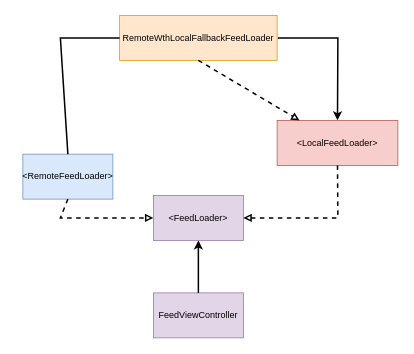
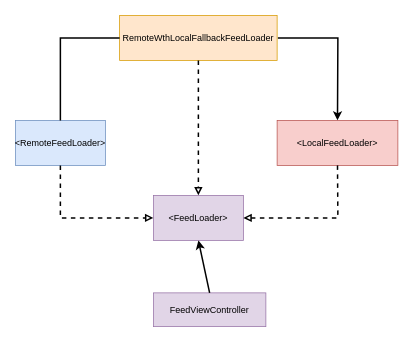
(245, 88) -> (198, 124)
(68, 177) -> (60, 143)
(198, 315) -> (210, 310)
